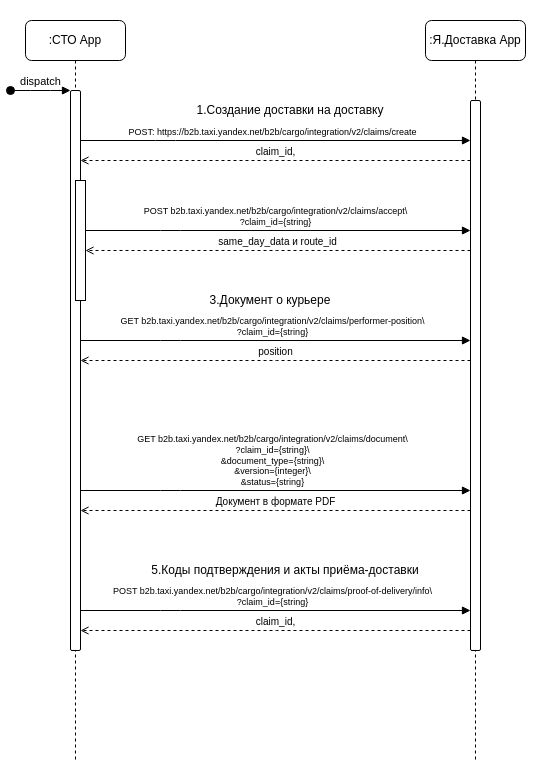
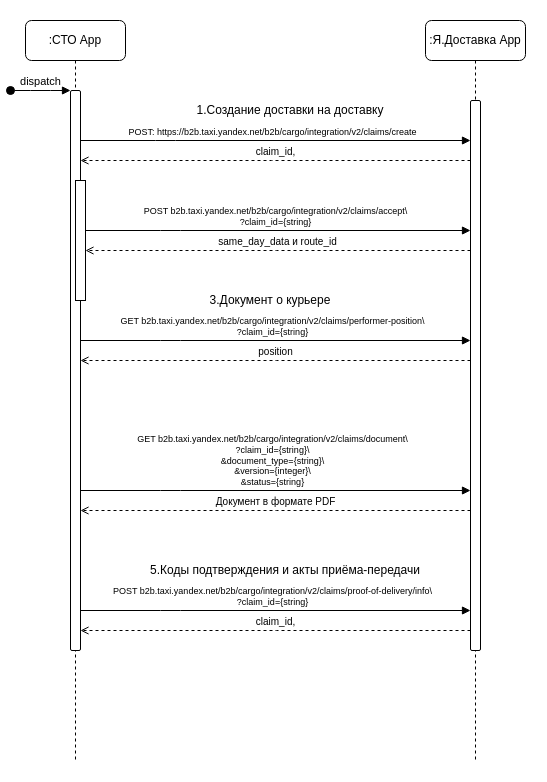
(286, 571) -> (286, 571)
